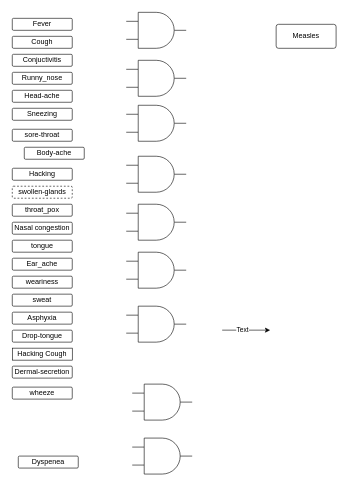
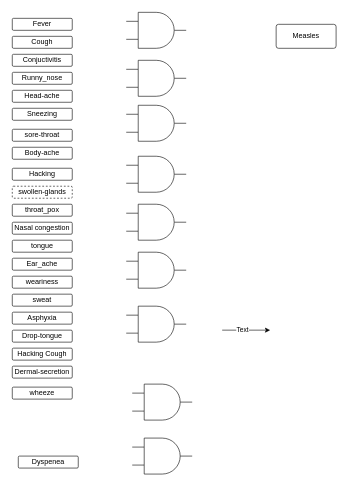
(54, 153) -> (42, 153)
(42, 354) -> (42, 354)
